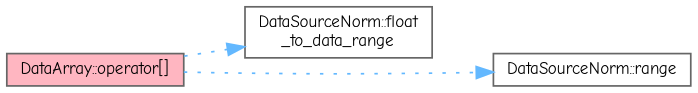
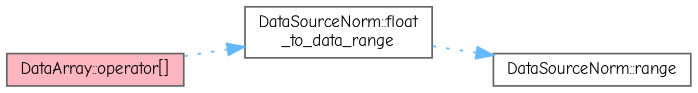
(330, 74) -> (455, 49)
